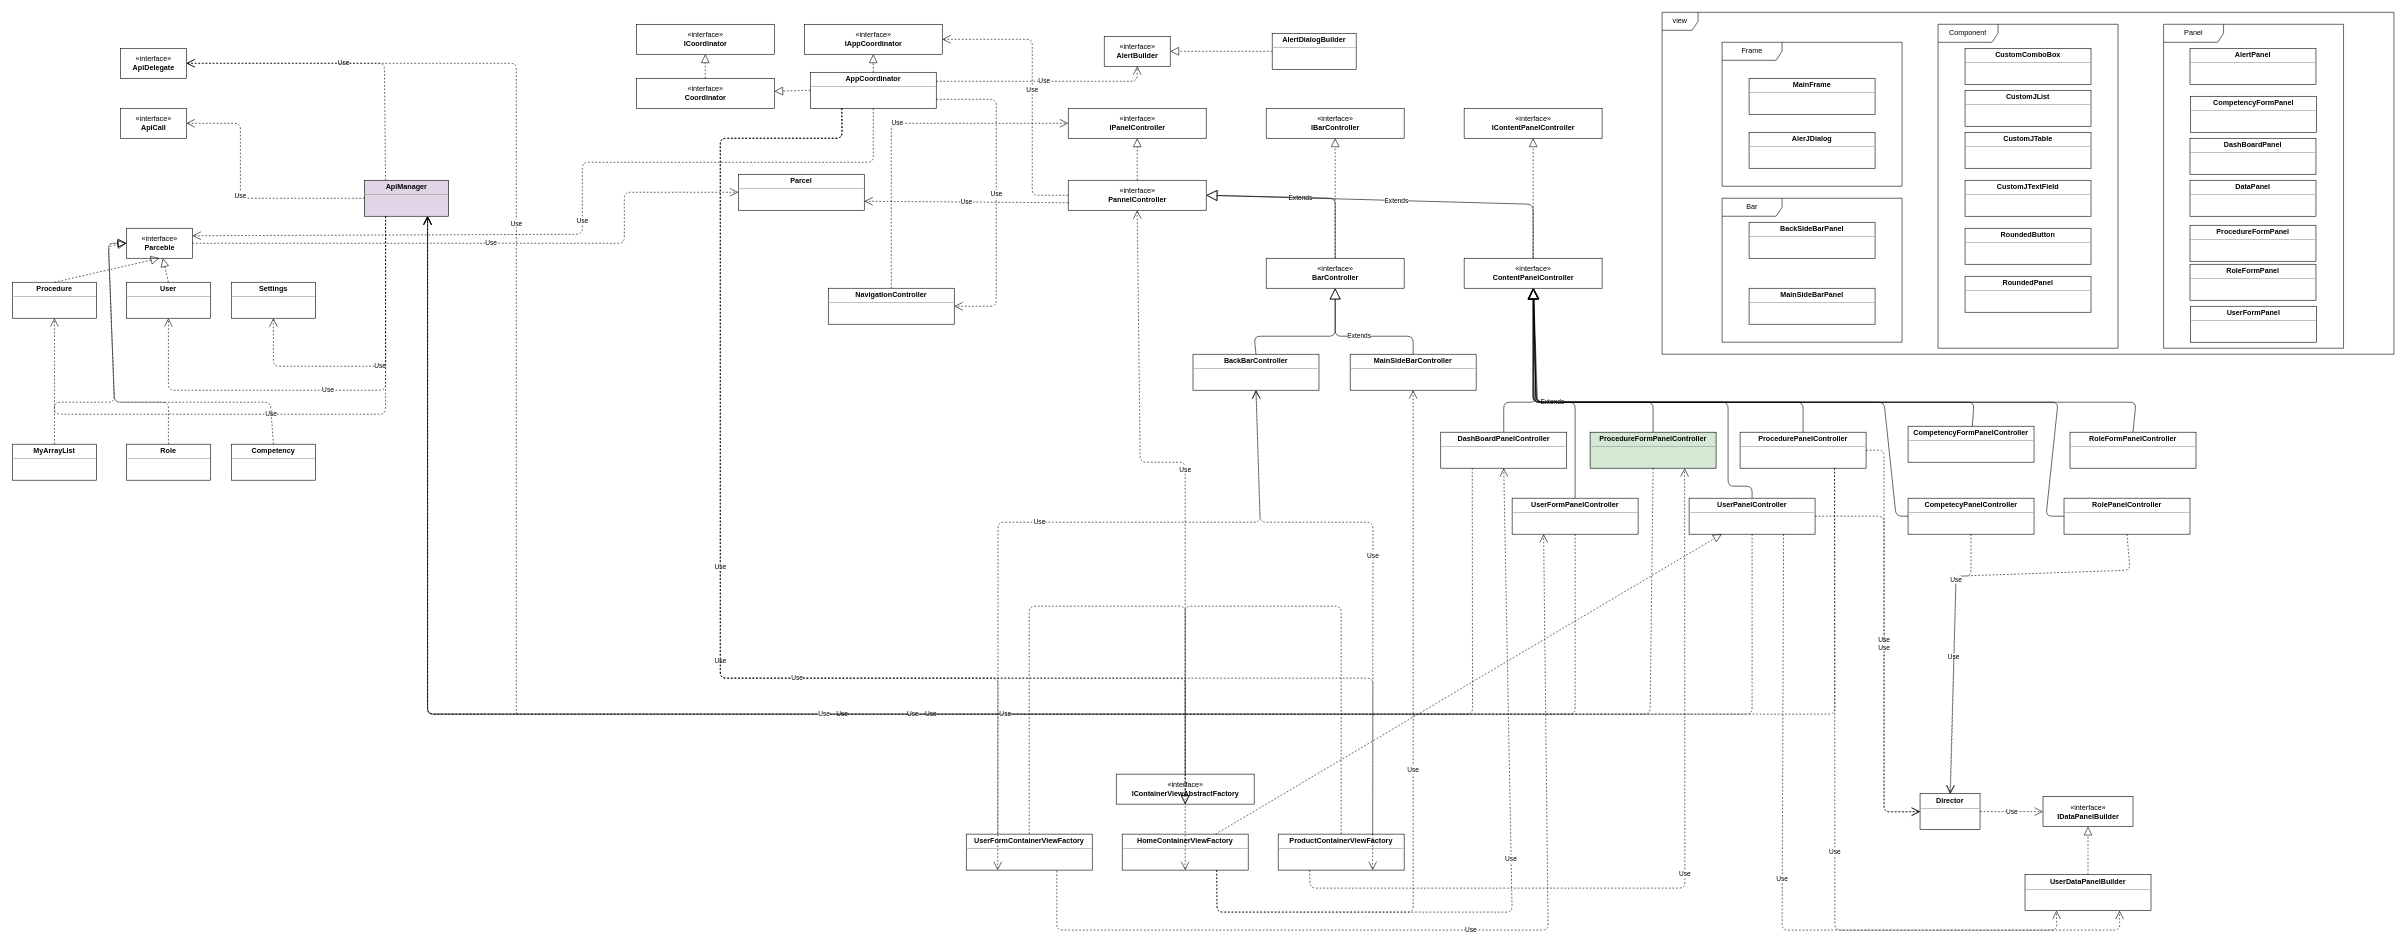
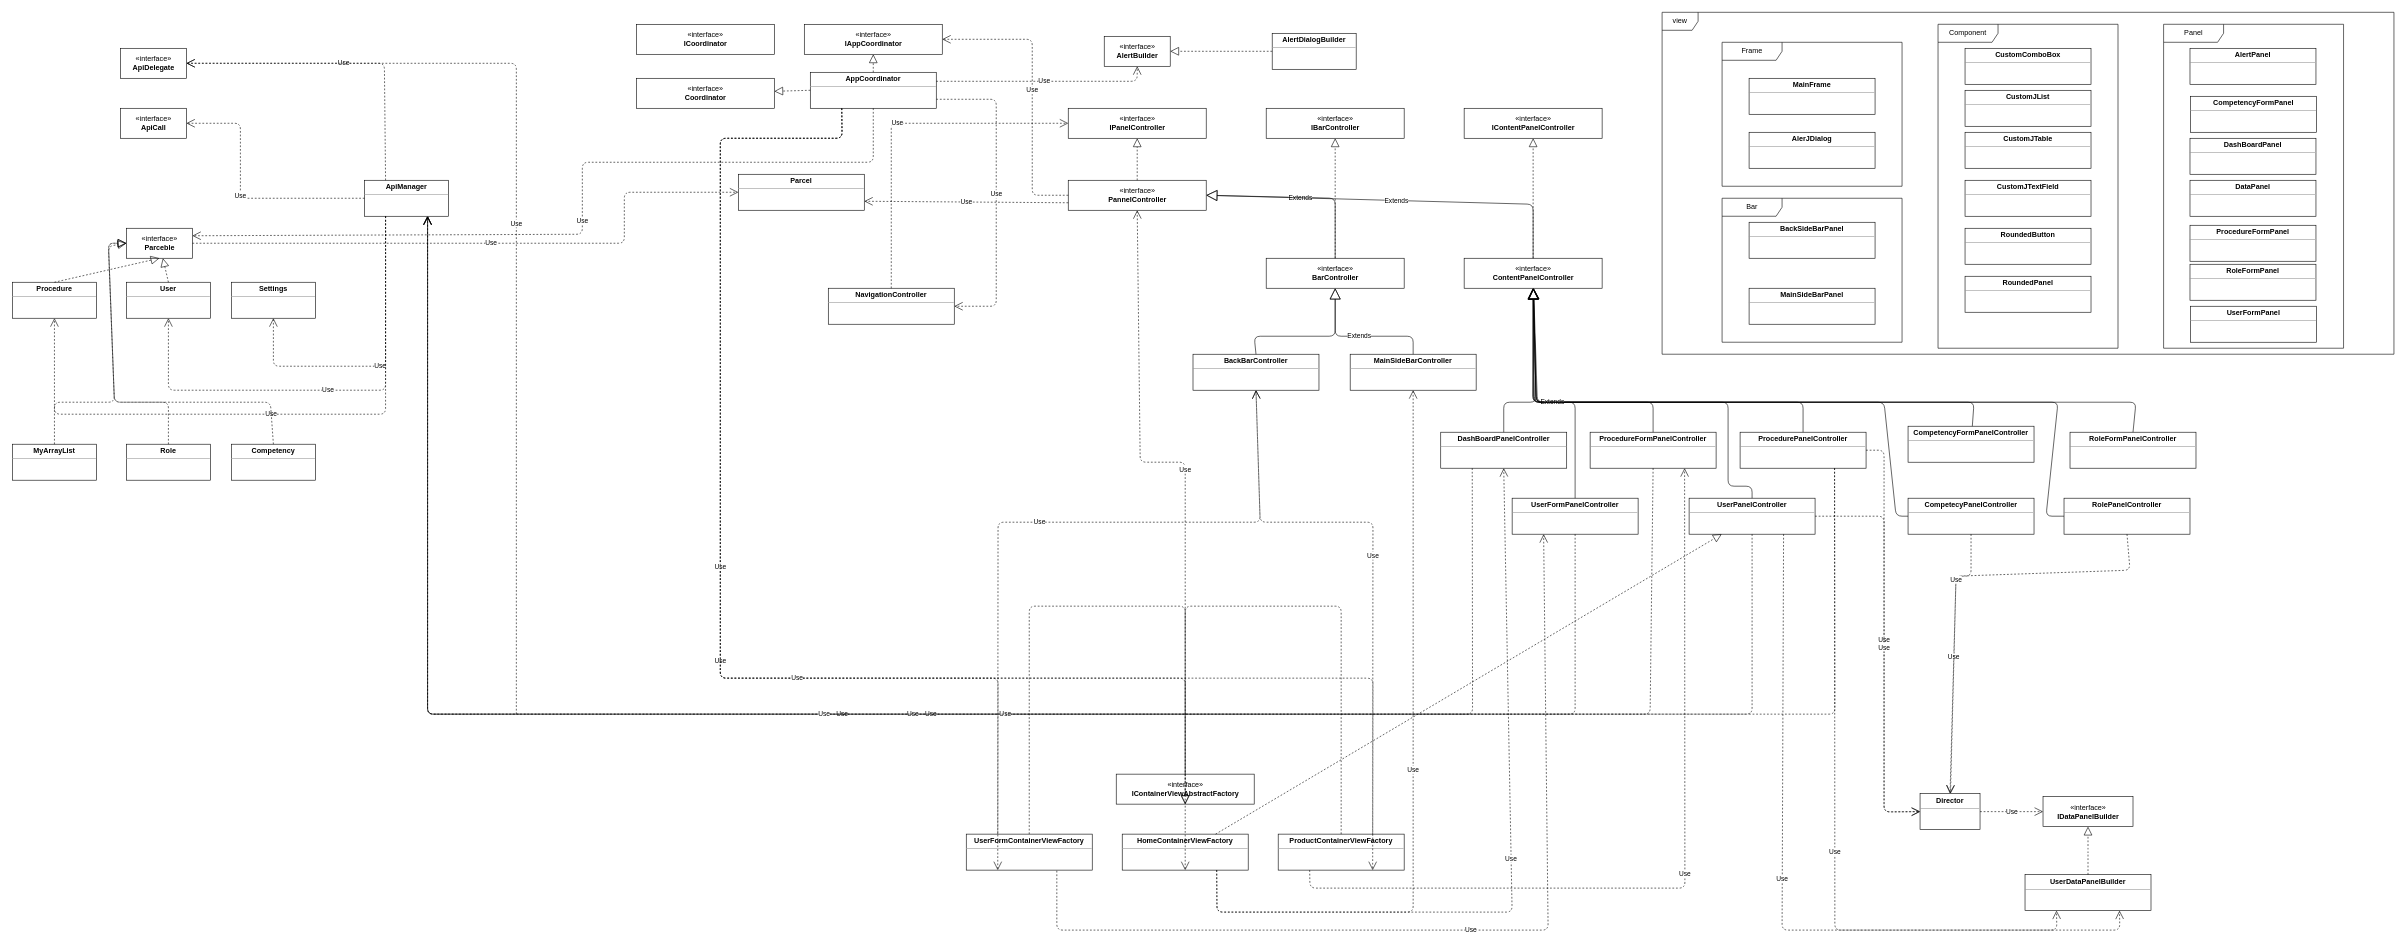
(705, 71) -> none
(407, 198) -> (407, 198)
(1653, 450) -> (1653, 450)
